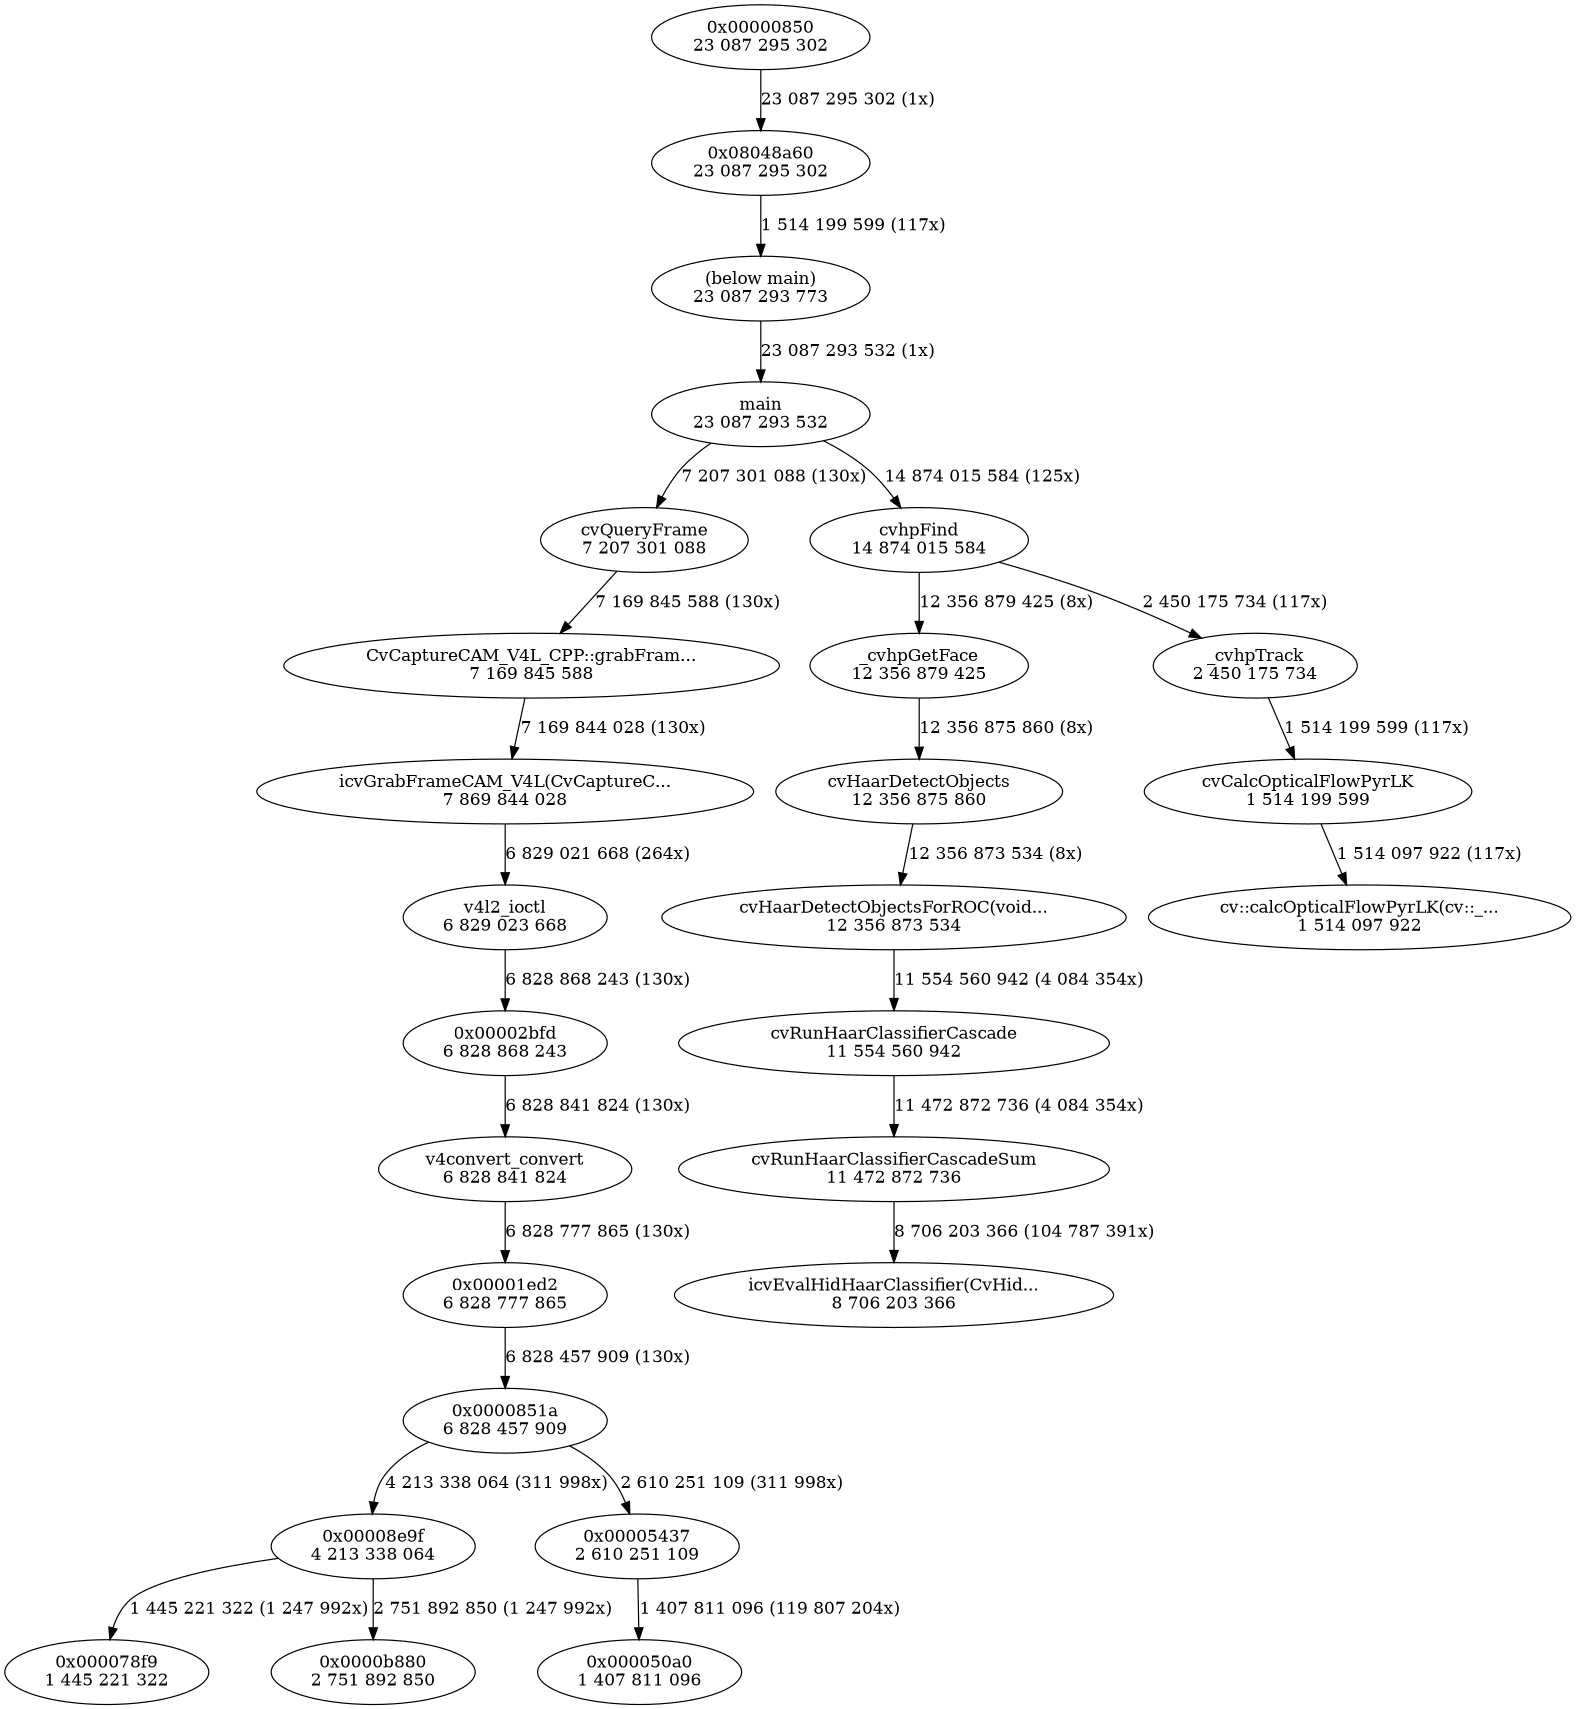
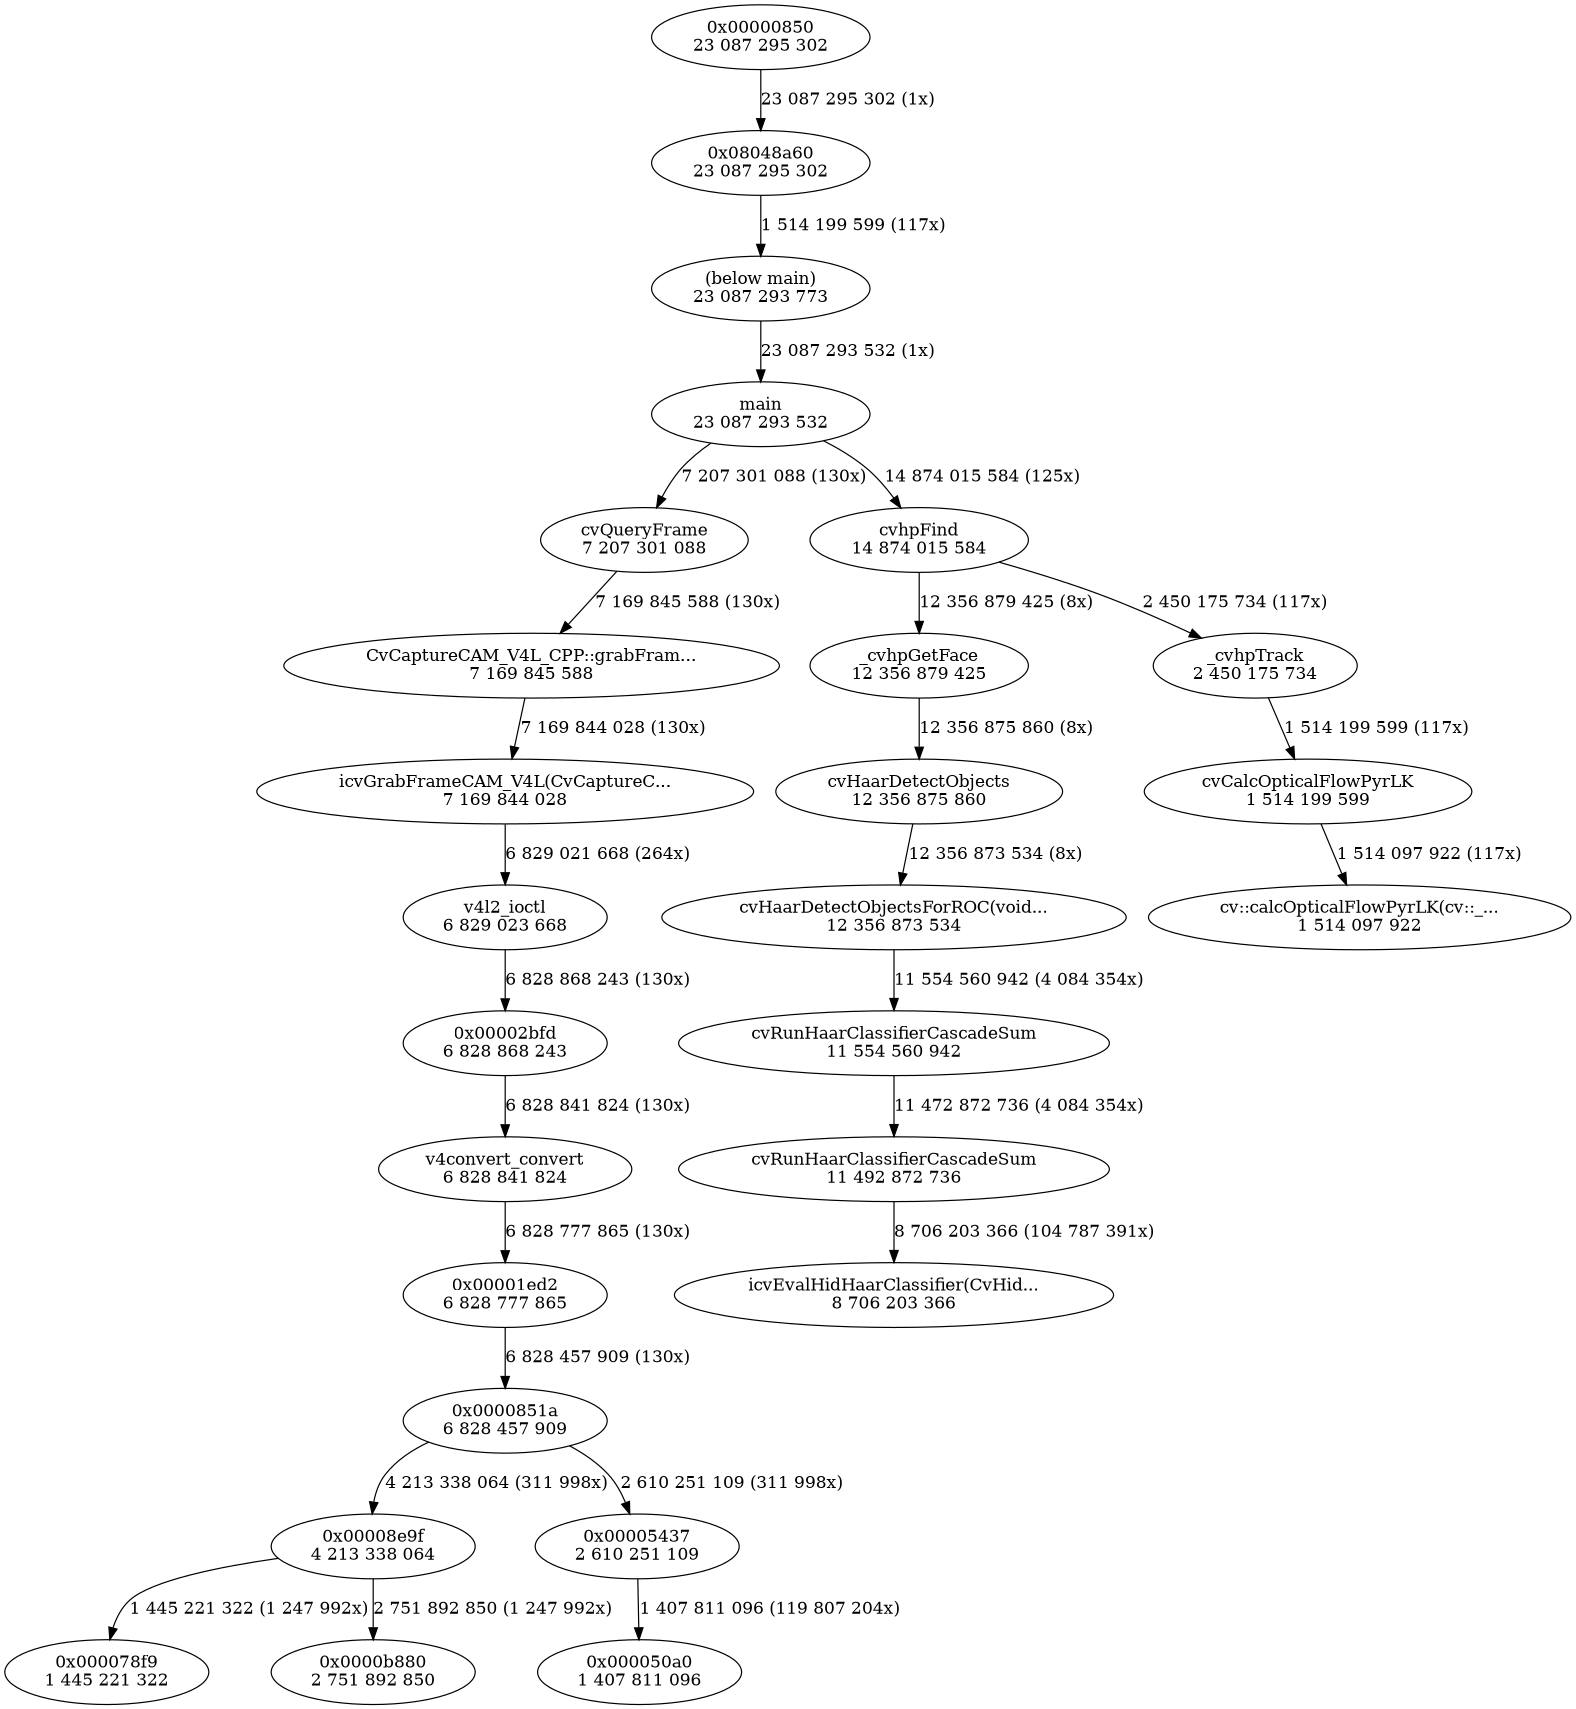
(505, 791) -> (505, 791)
(894, 1043) -> (894, 1043)
(894, 1169) -> (894, 1169)
